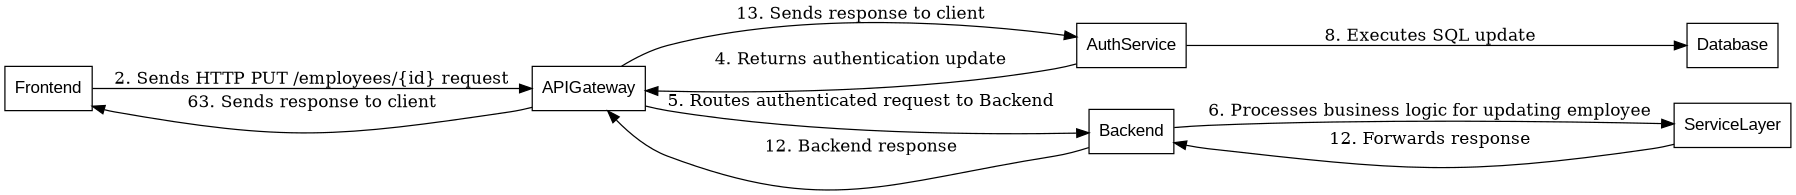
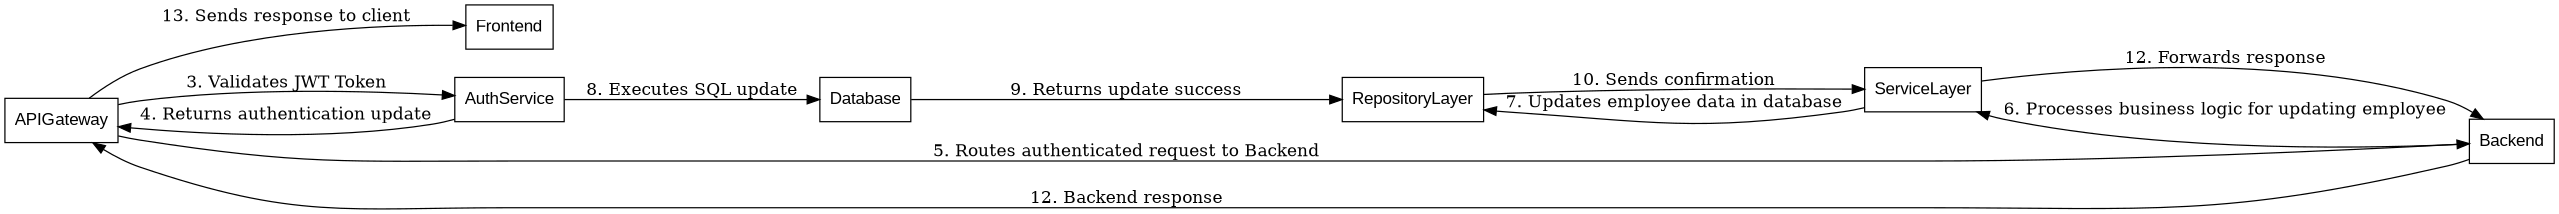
(861, 14) -> (286, 83)
(306, 89) -> none
none -> (1413, 100)
(312, 103) -> (286, 17)
